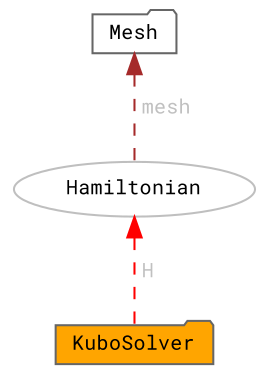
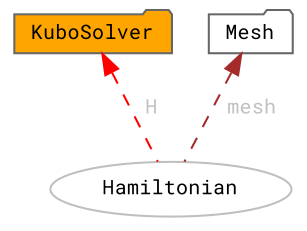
(134, 281) -> (135, 117)
